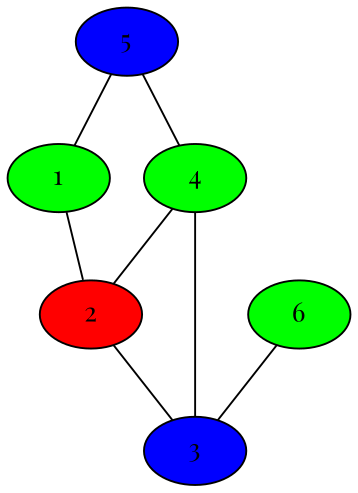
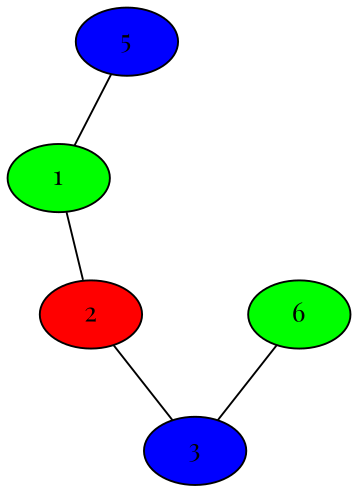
(195, 178) -> none
